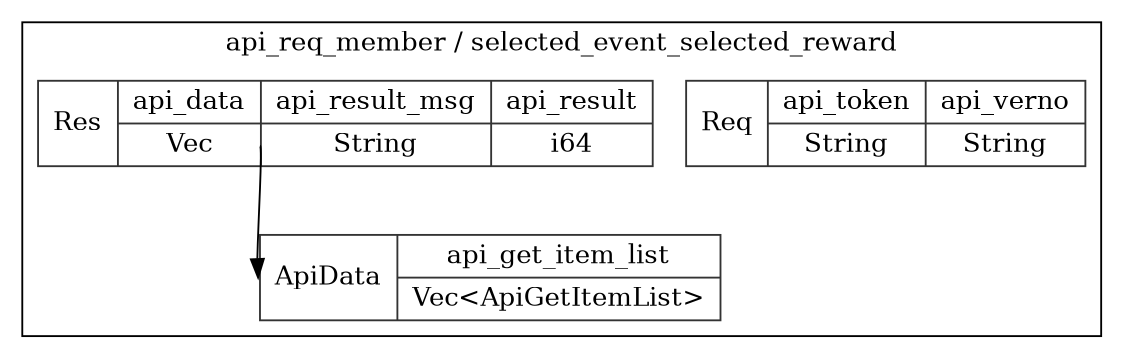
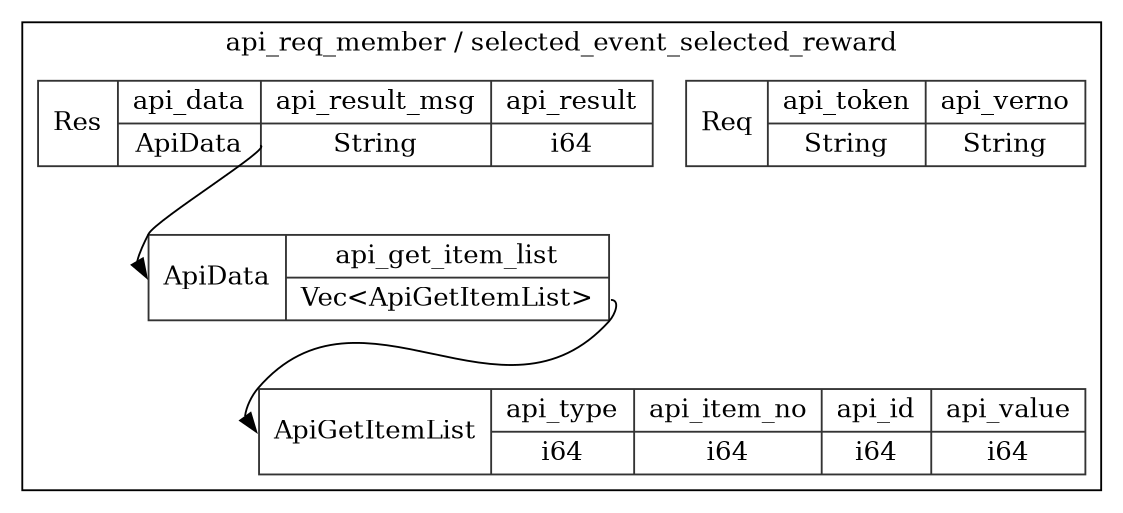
(189, 144) -> (189, 144)
none -> (672, 432)
